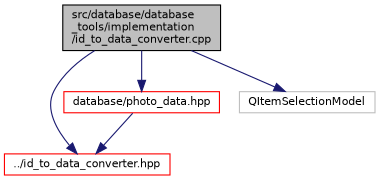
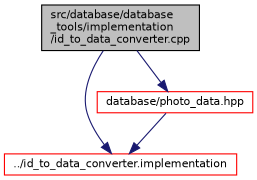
(307, 102) -> none
(87, 164) -> (121, 164)
